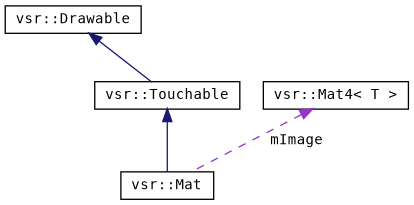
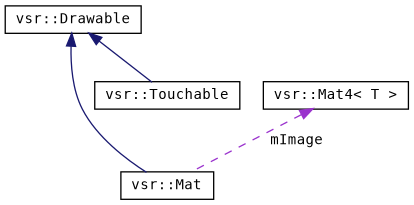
(167, 147) -> (89, 120)
